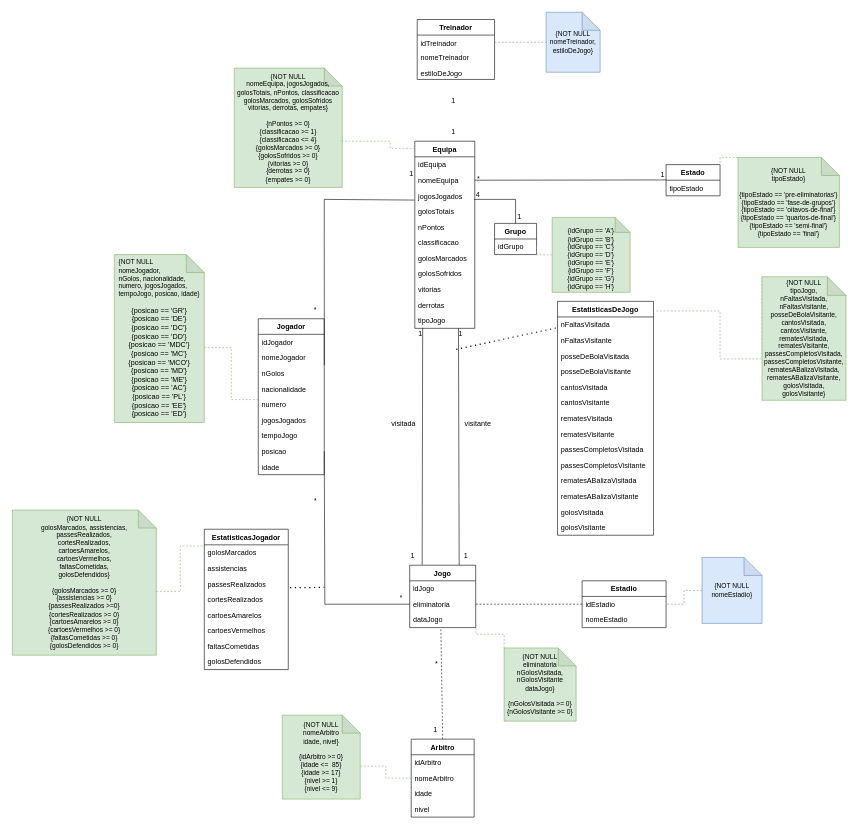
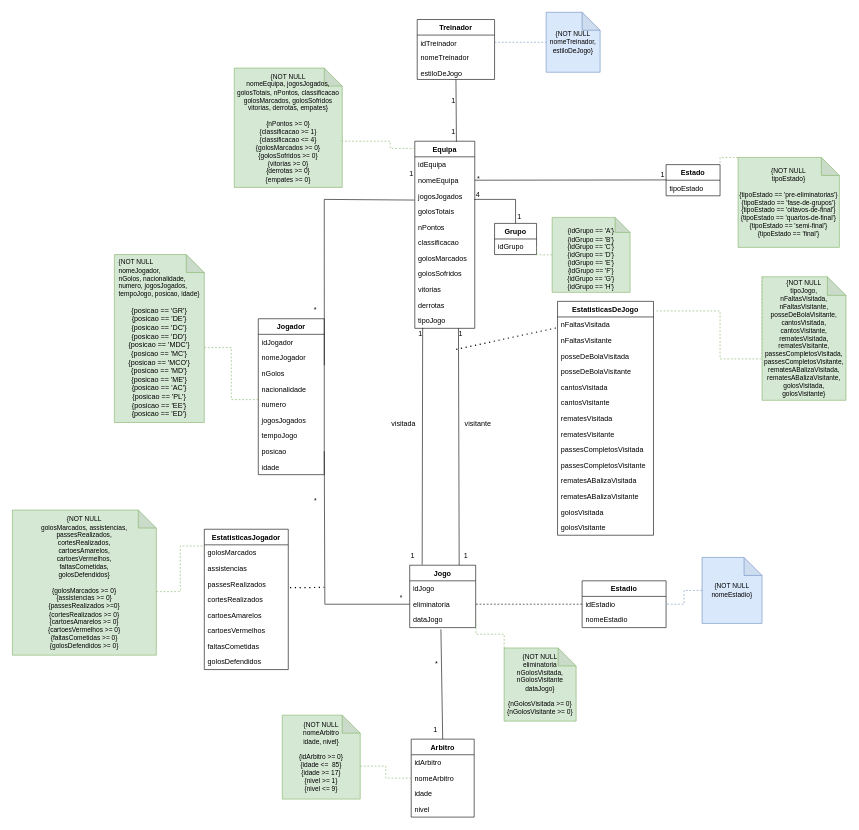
none -> (456, 111)
(442, 684) -> (442, 684)
